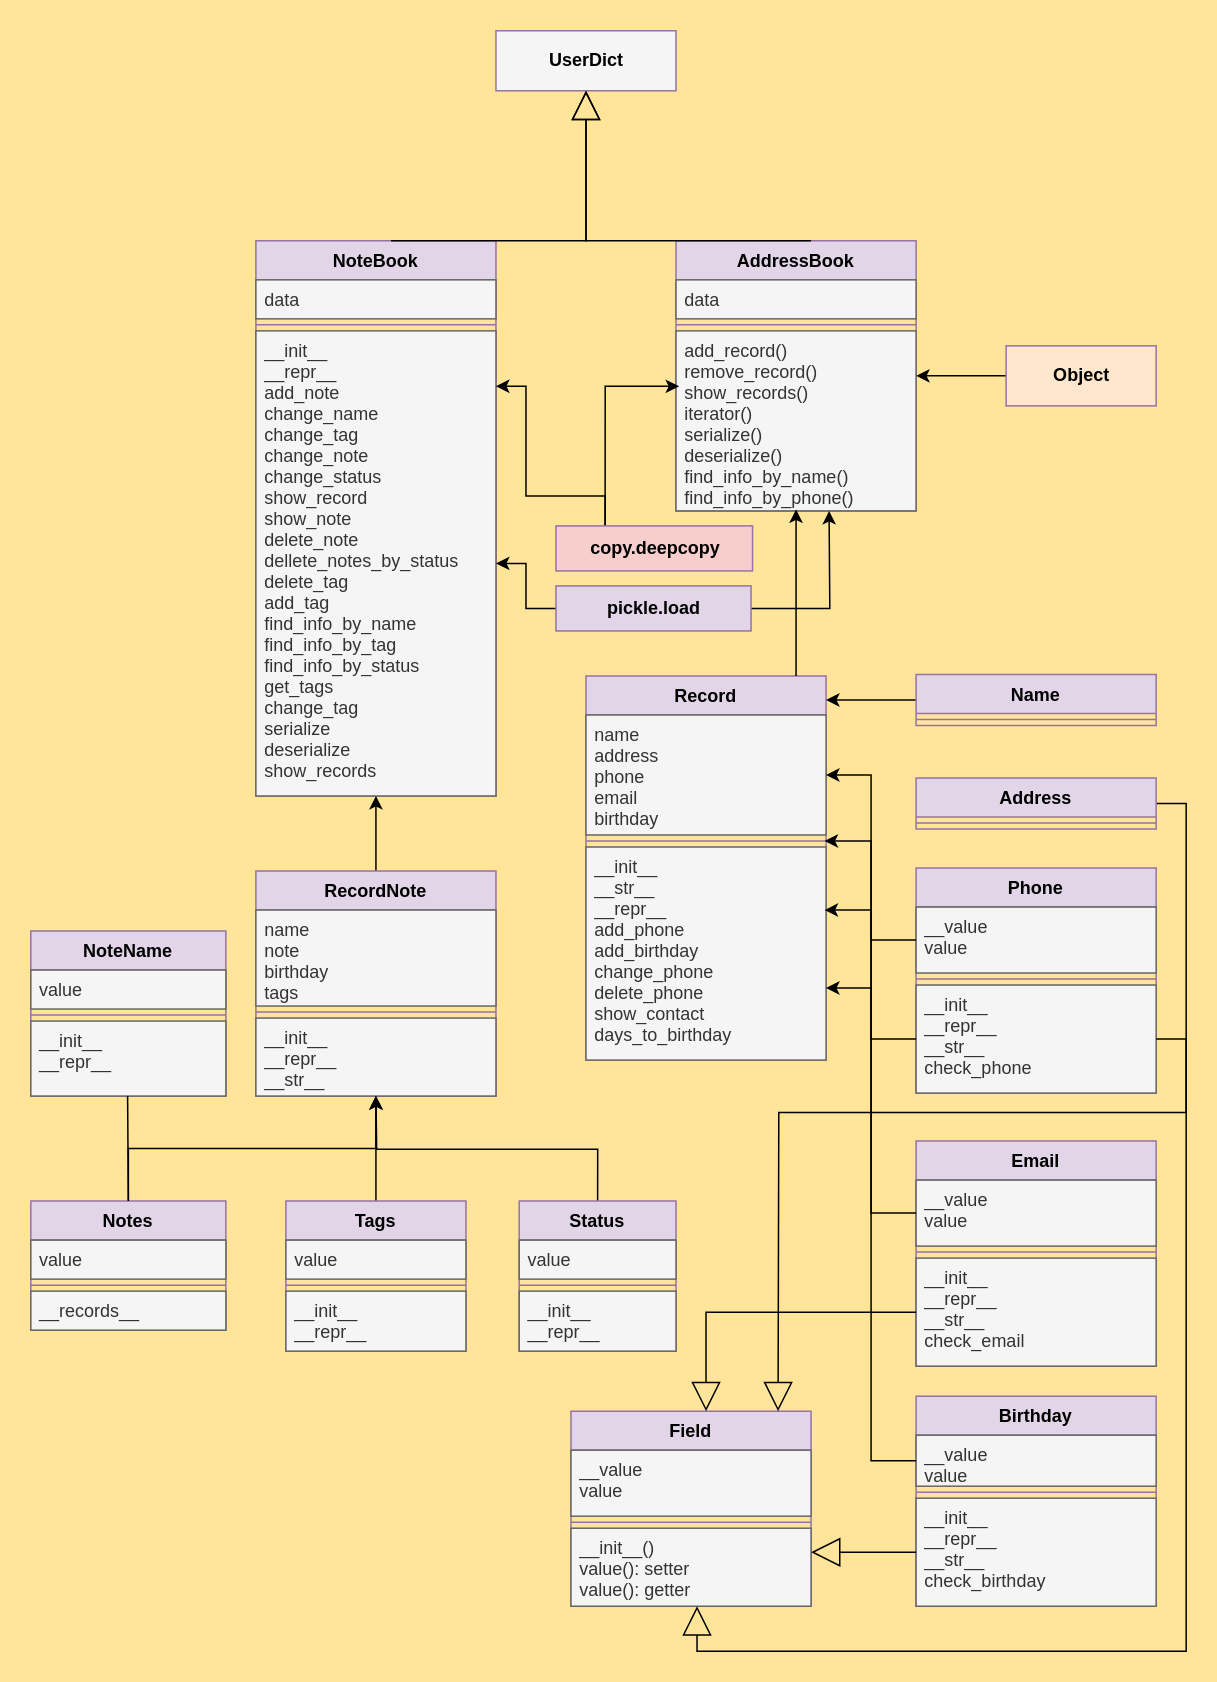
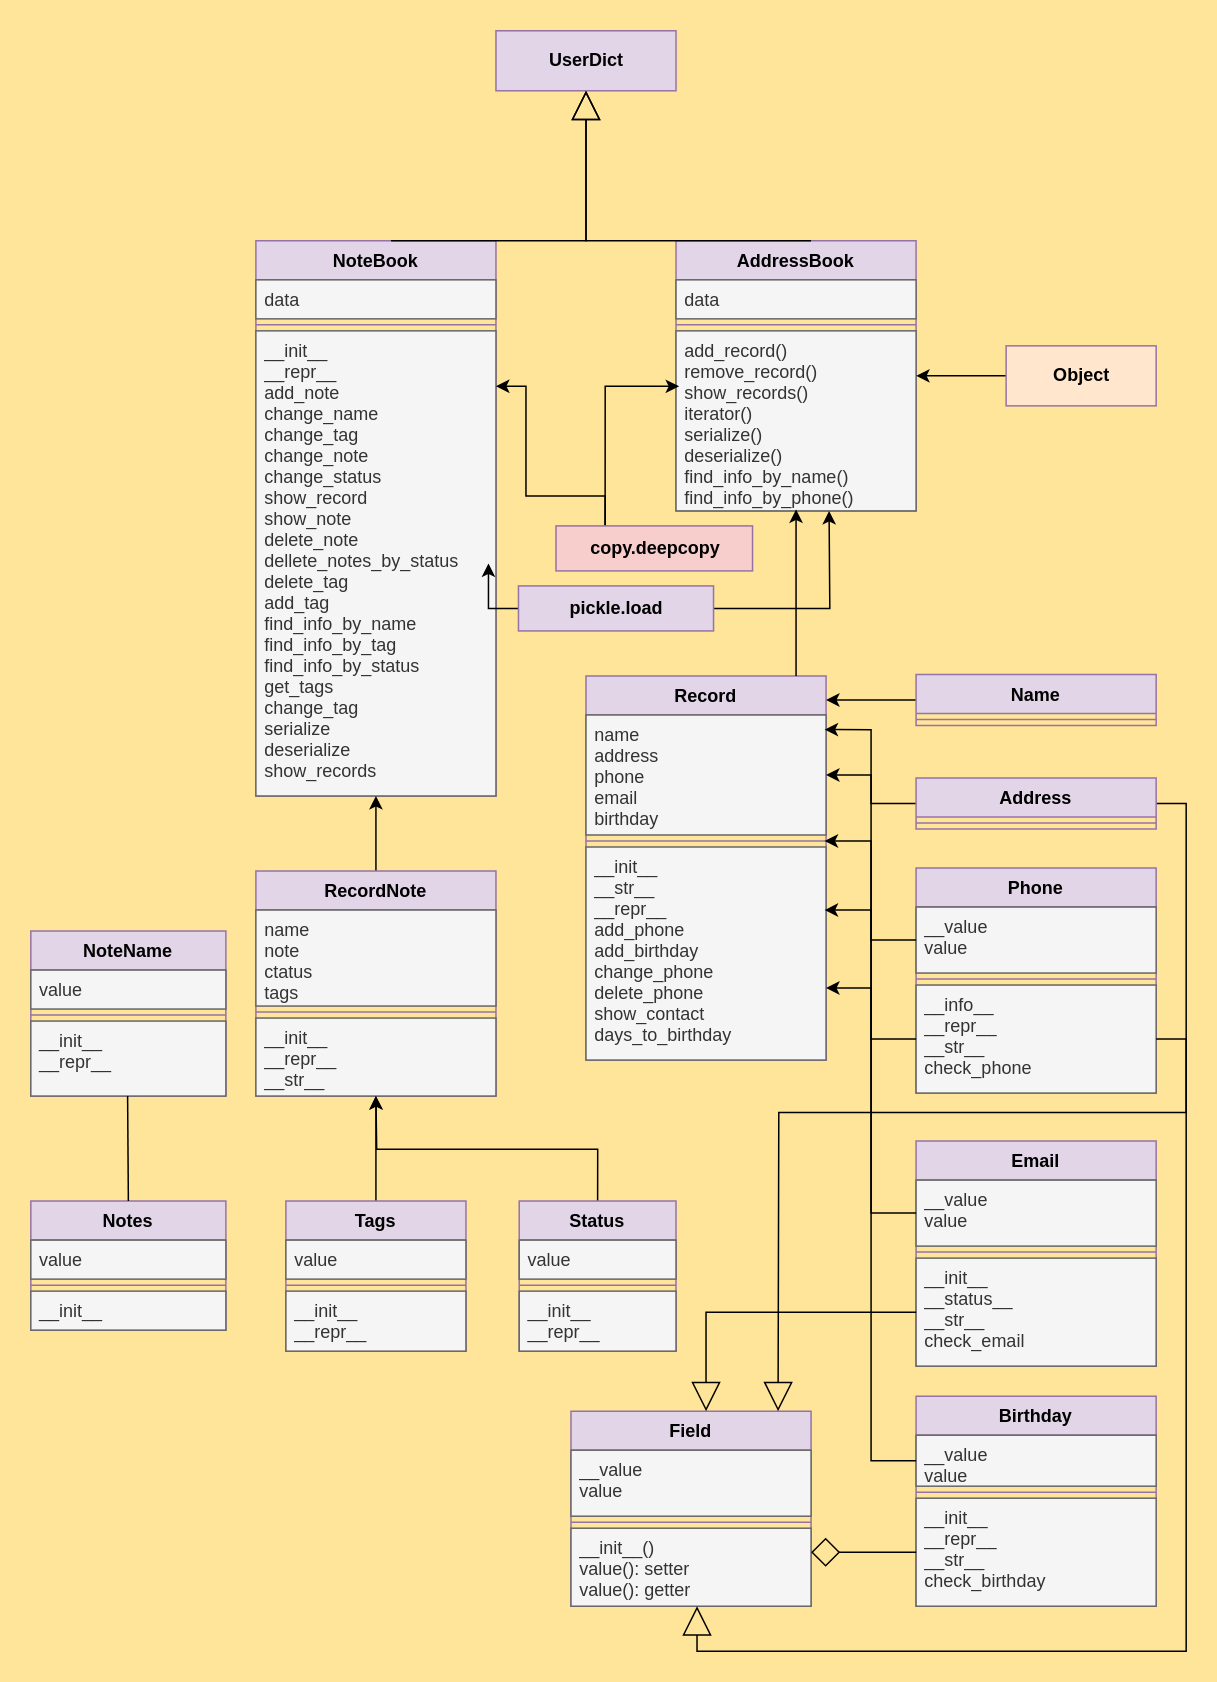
(586, 61) -> (586, 61)
(653, 608) -> (616, 608)
none -> (871, 733)
(284, 930) -> (284, 930)
(960, 1005) -> (962, 1005)
(250, 1148) -> none
(960, 1278) -> (960, 1278)
(94, 1311) -> (75, 1311)
(840, 1552) -> (840, 1552)
